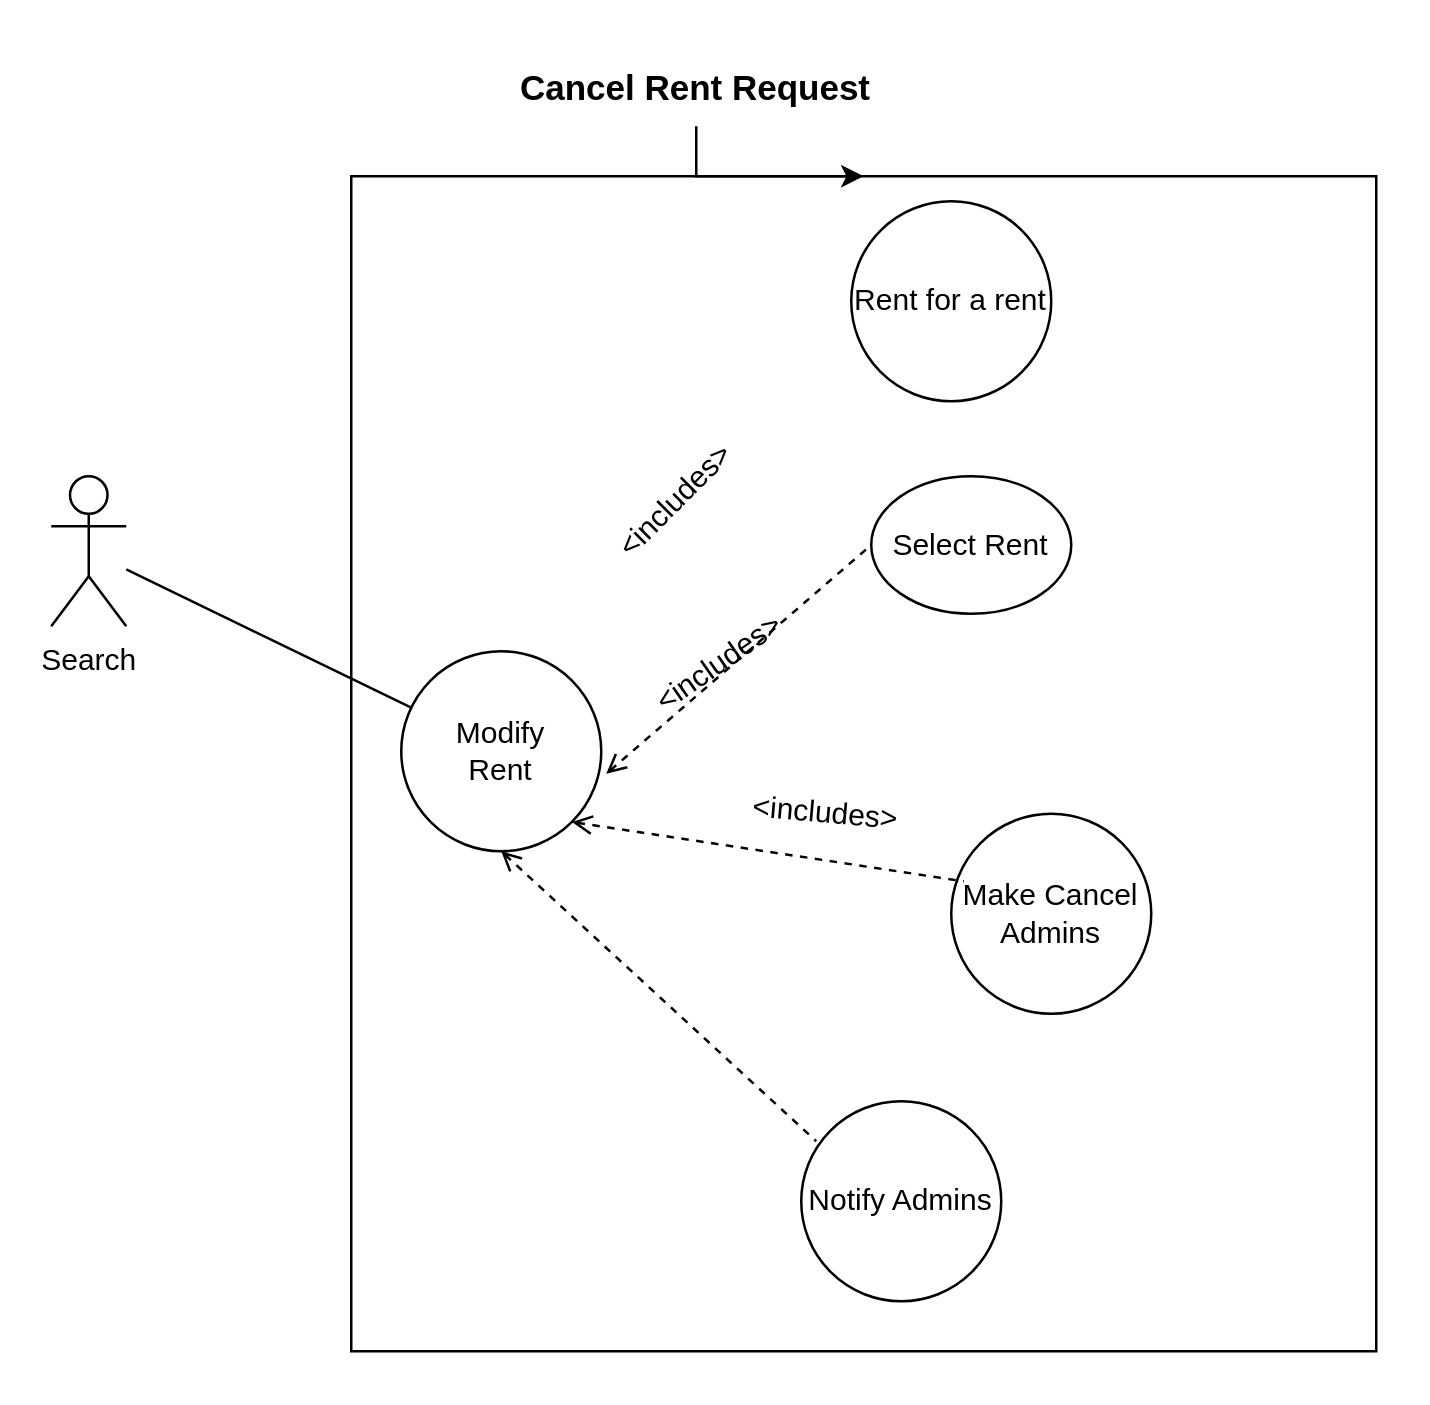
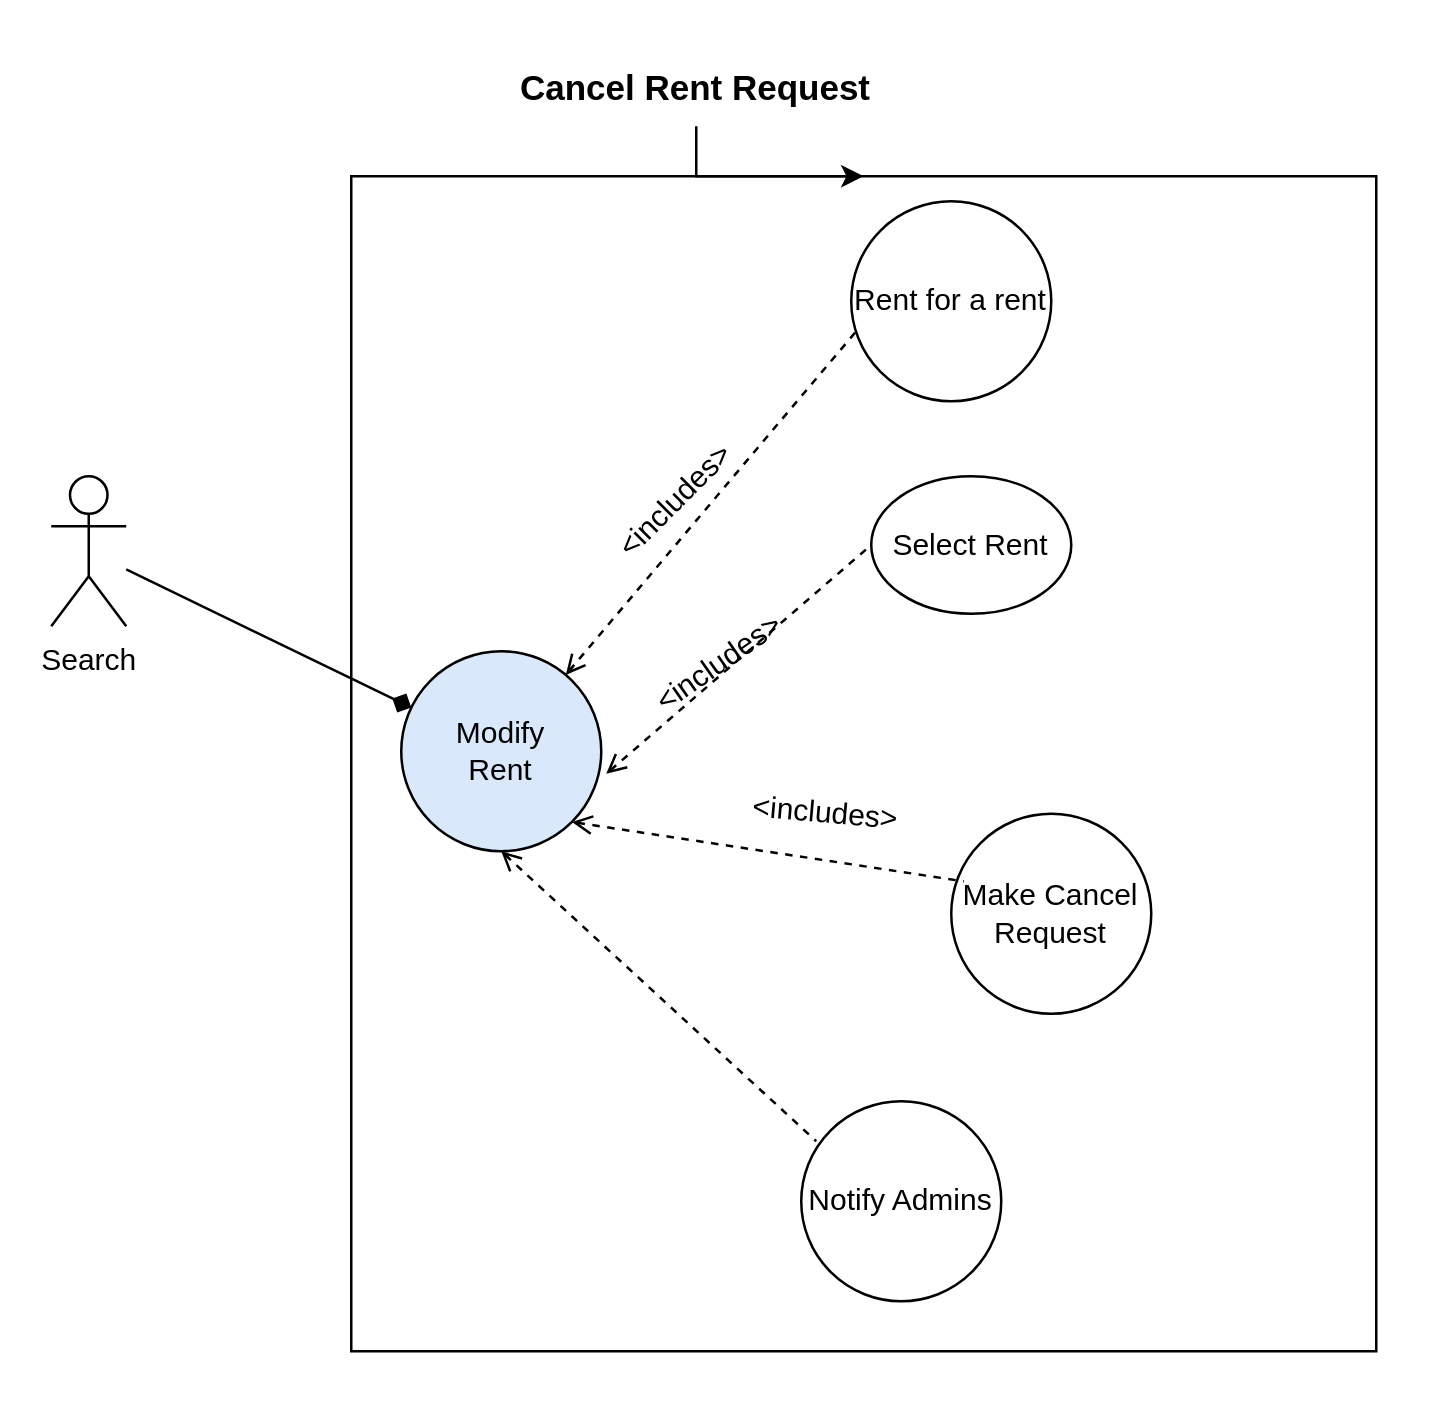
none -> (713, 500)
(400, 702) -> (392, 698)
(501, 751) -> (501, 751)
(1051, 914) -> (1051, 914)
